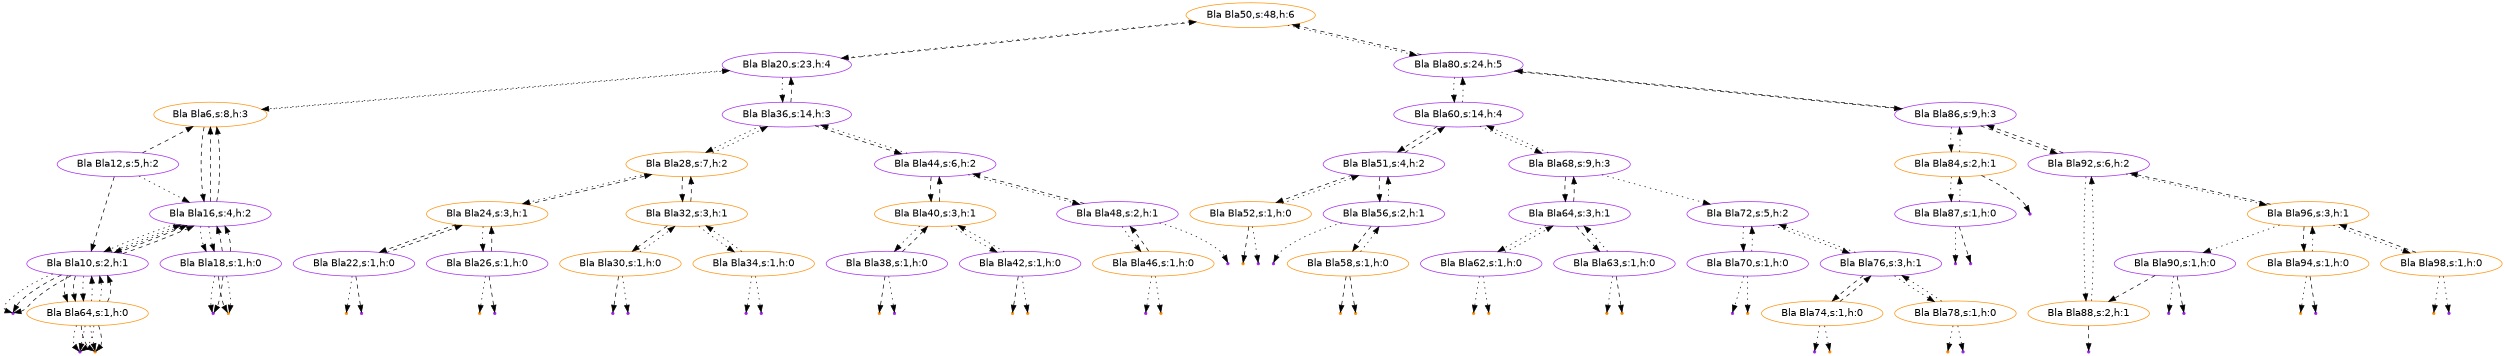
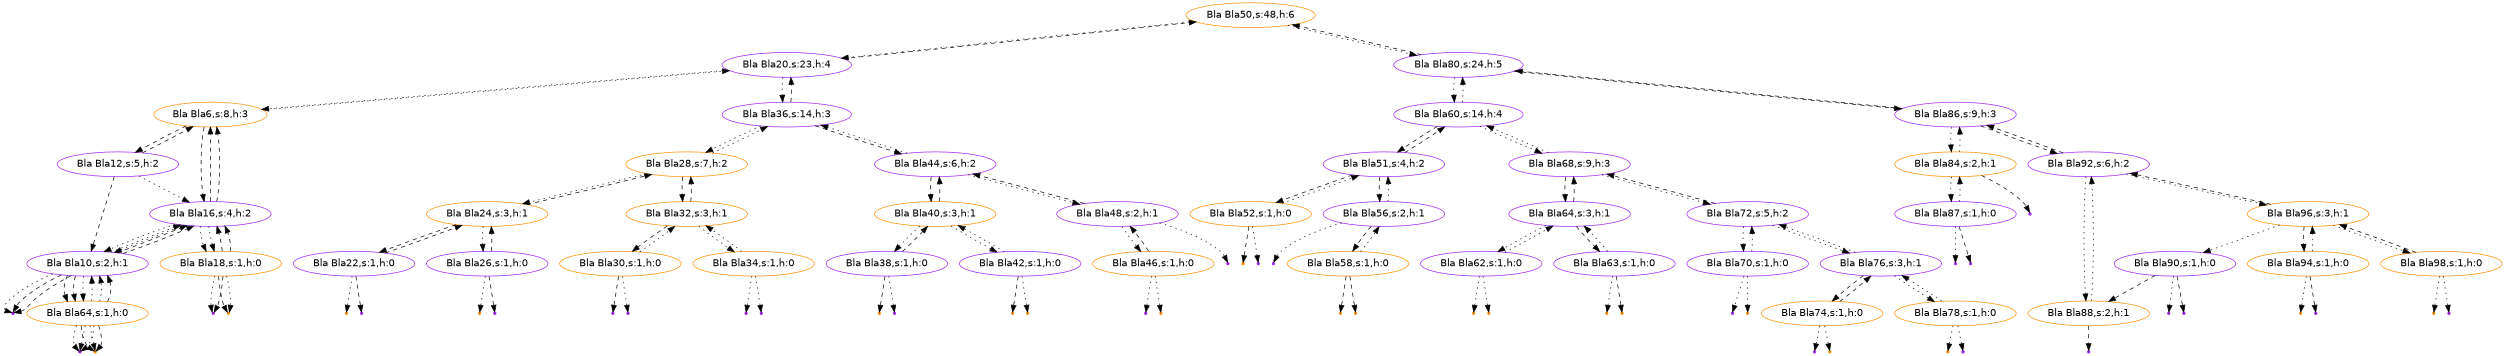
none -> (164, 137)
none -> (1664, 189)
(221, 264) -> (221, 264)
